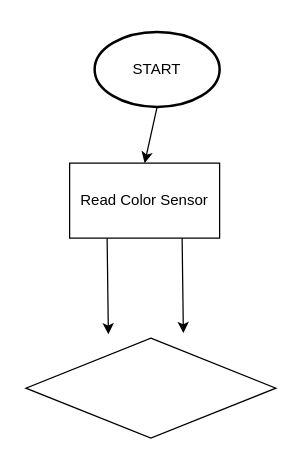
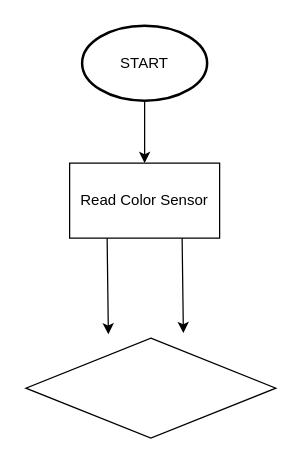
(157, 69) -> (144, 63)
